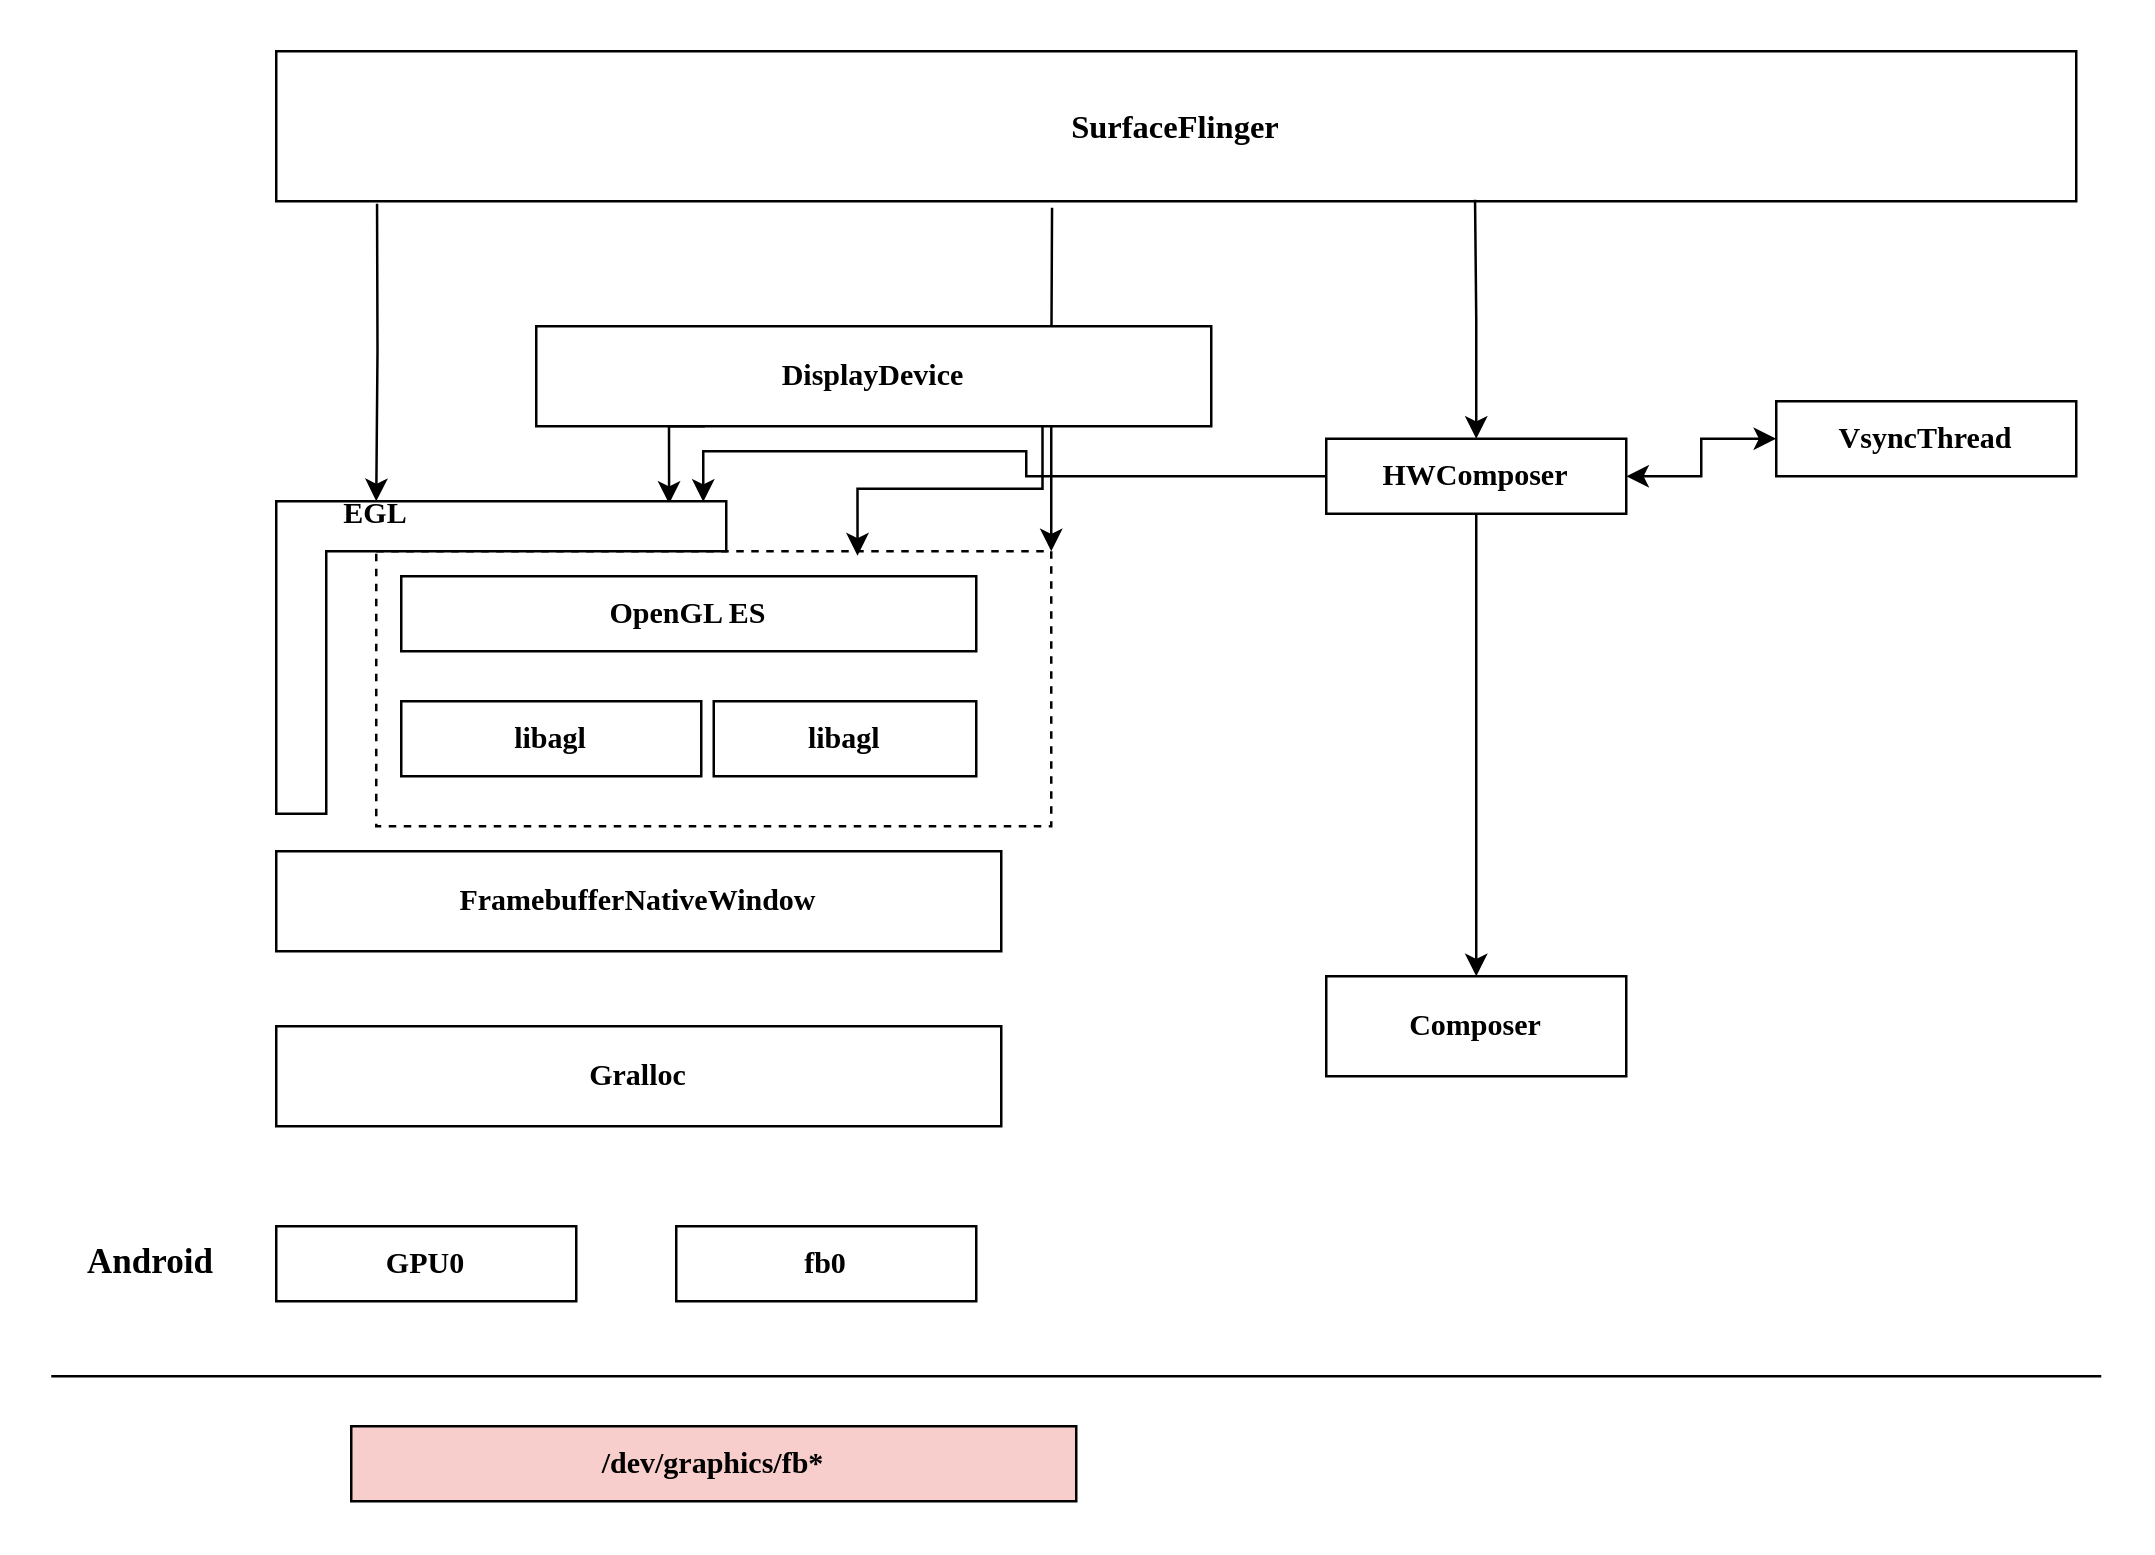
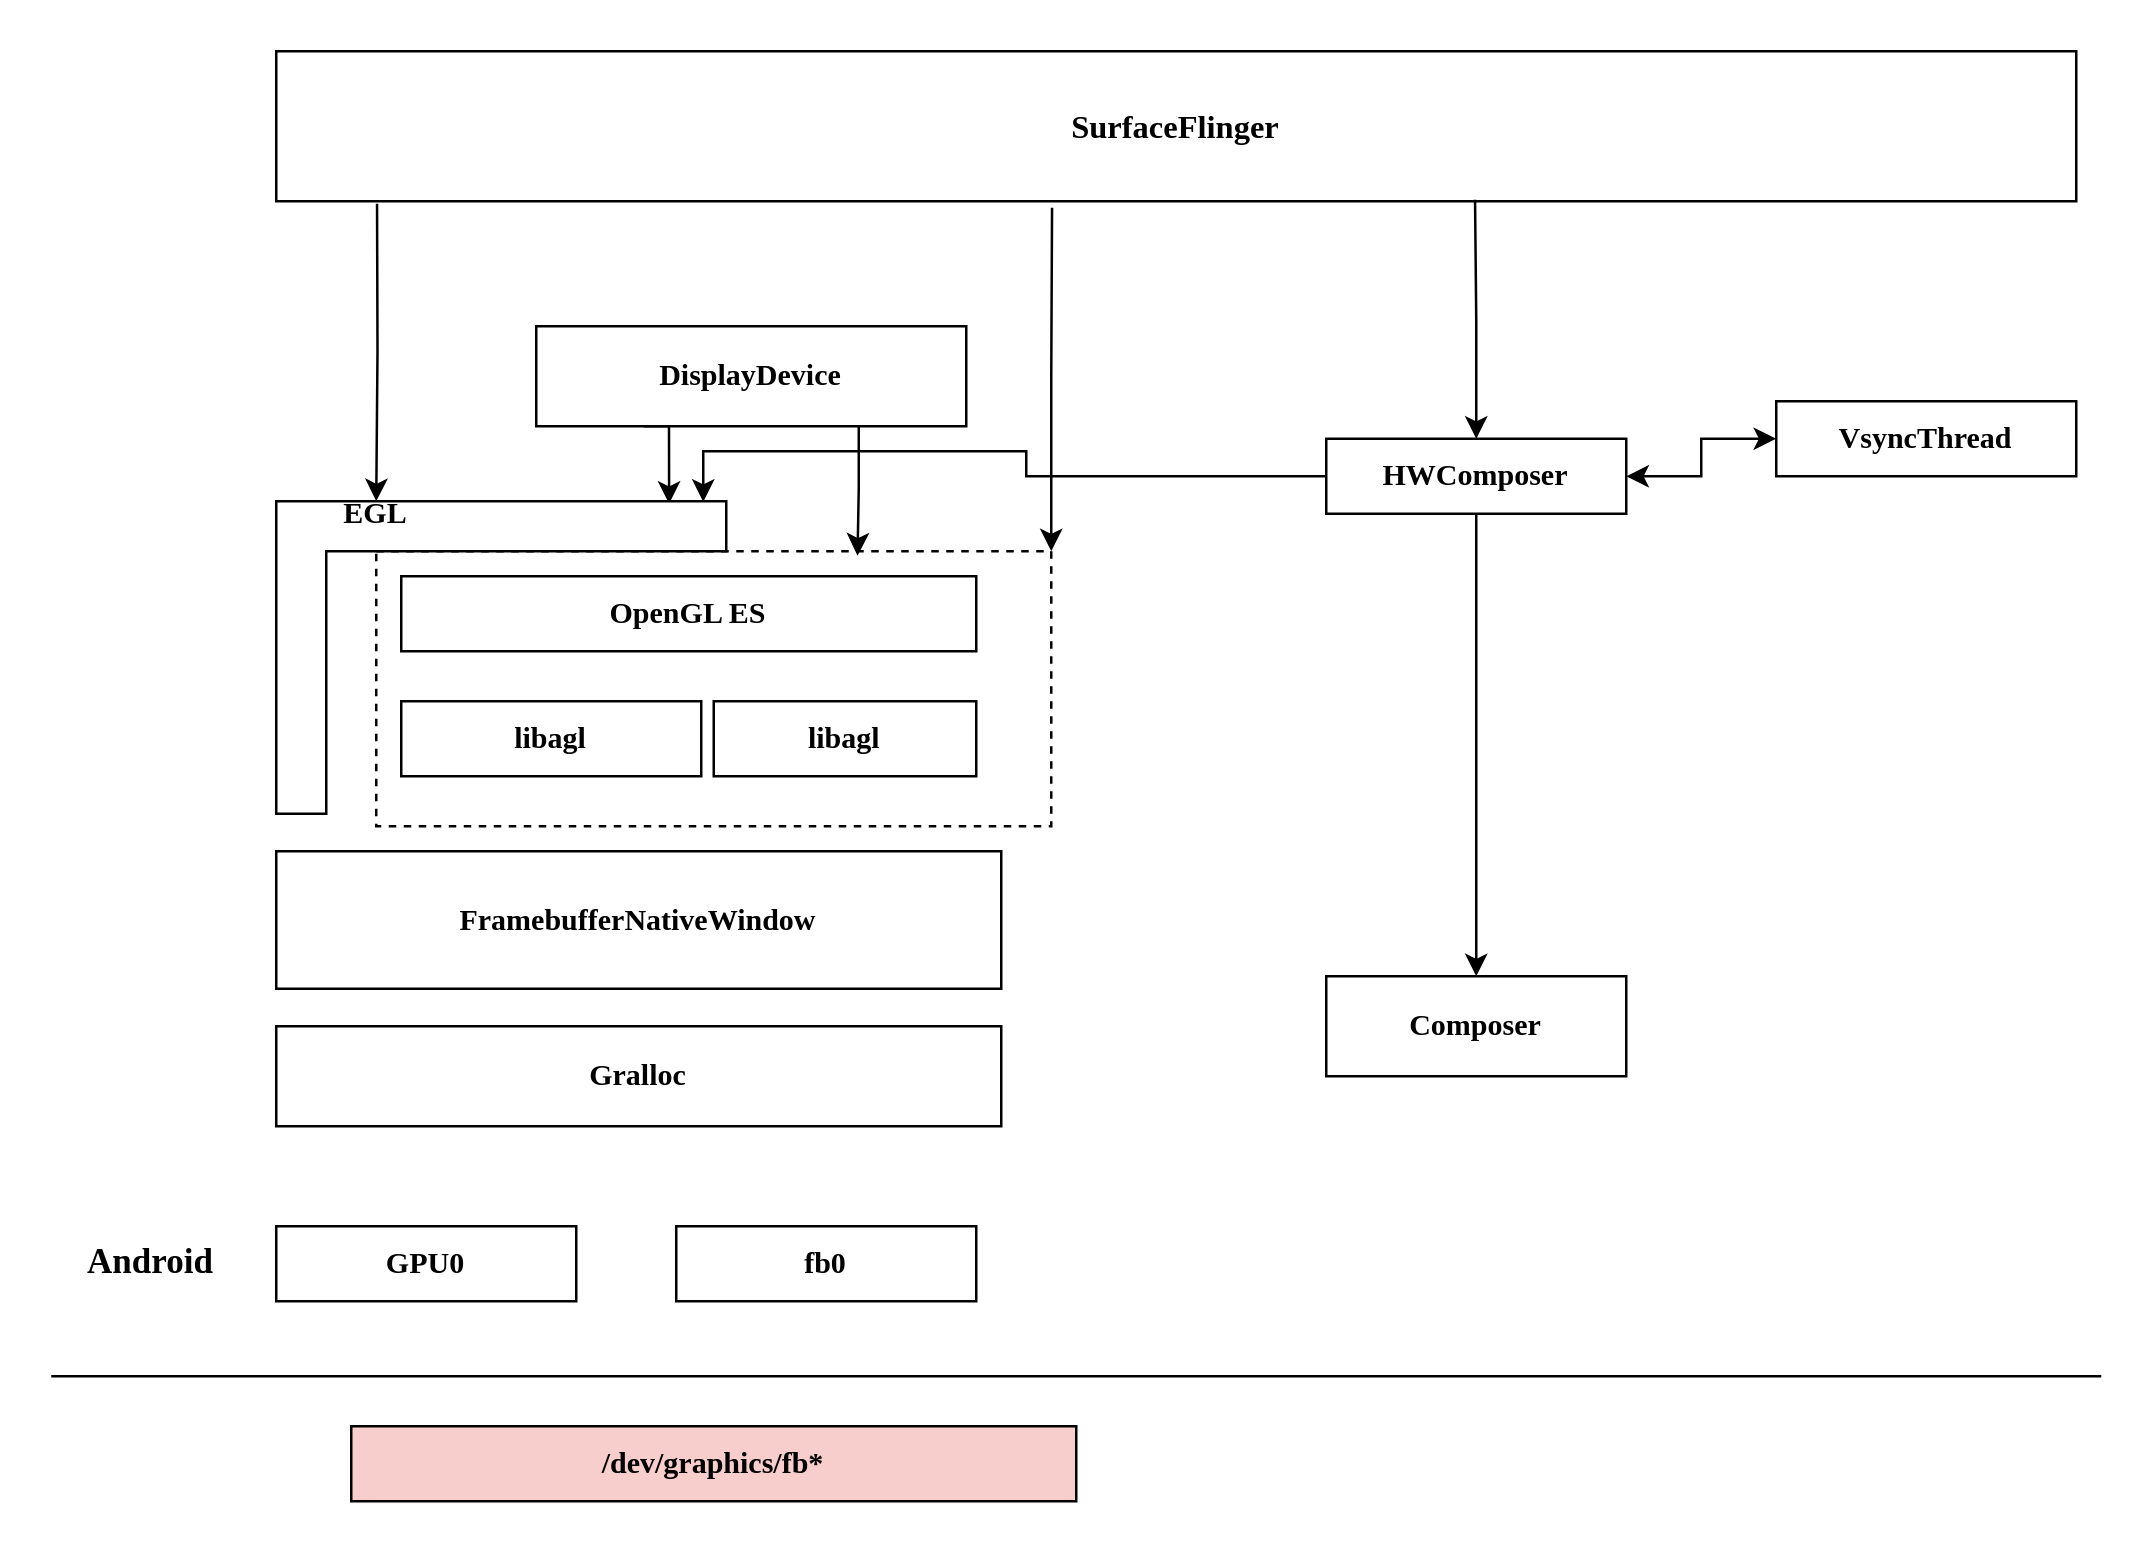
(874, 376) -> (751, 376)
(639, 901) -> (639, 920)
